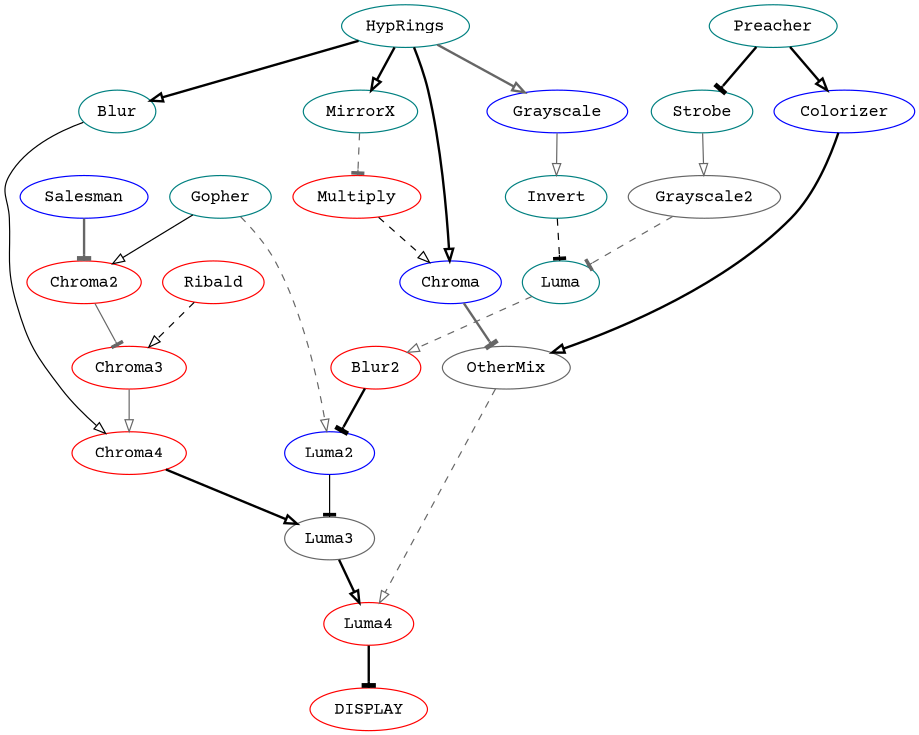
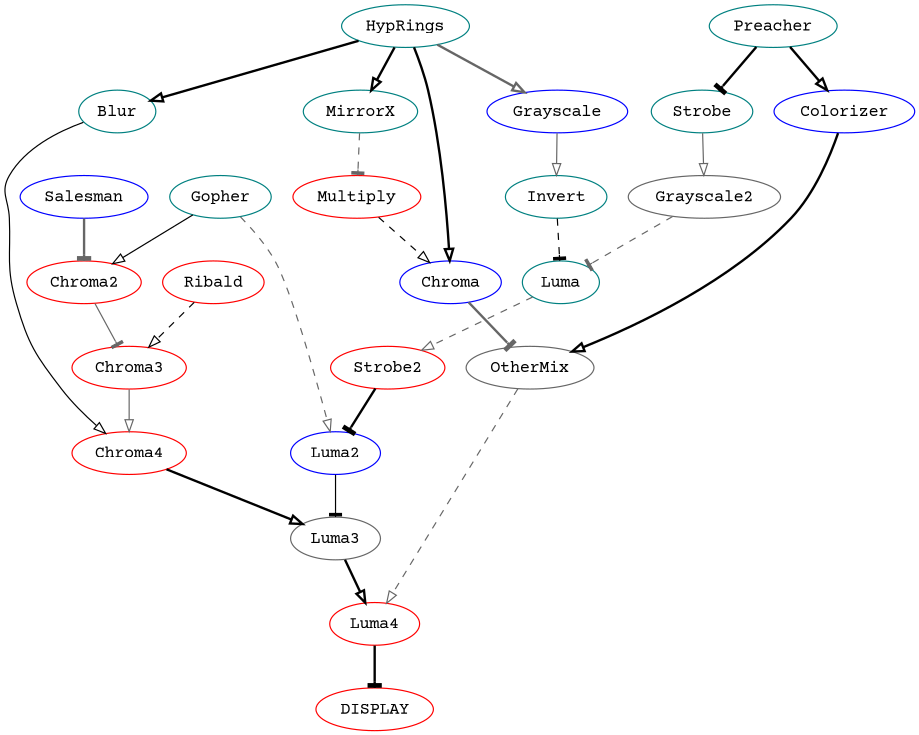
(376, 368) -> (388, 368)
